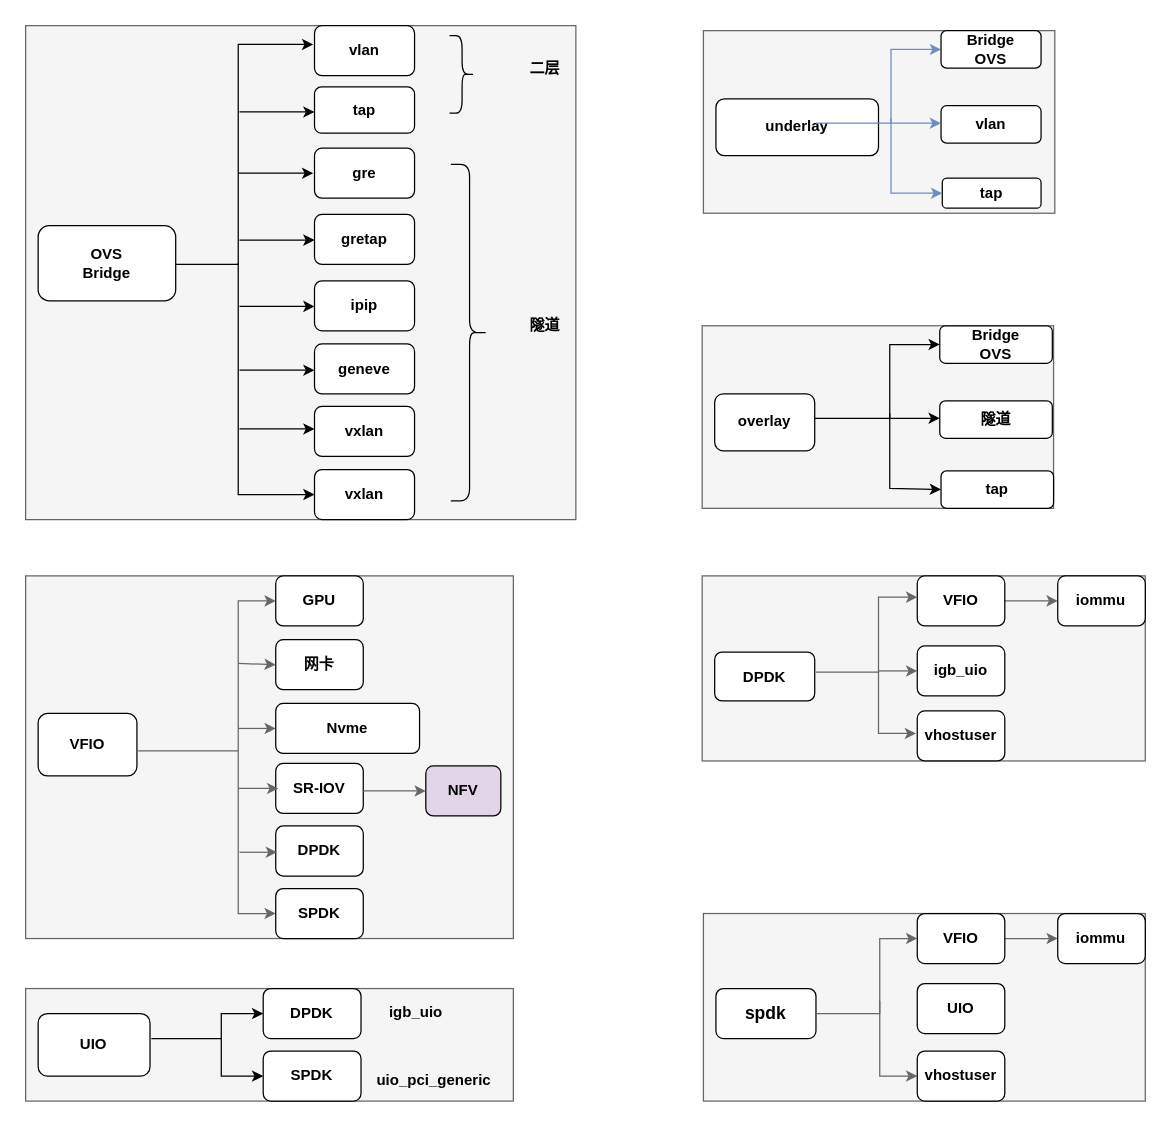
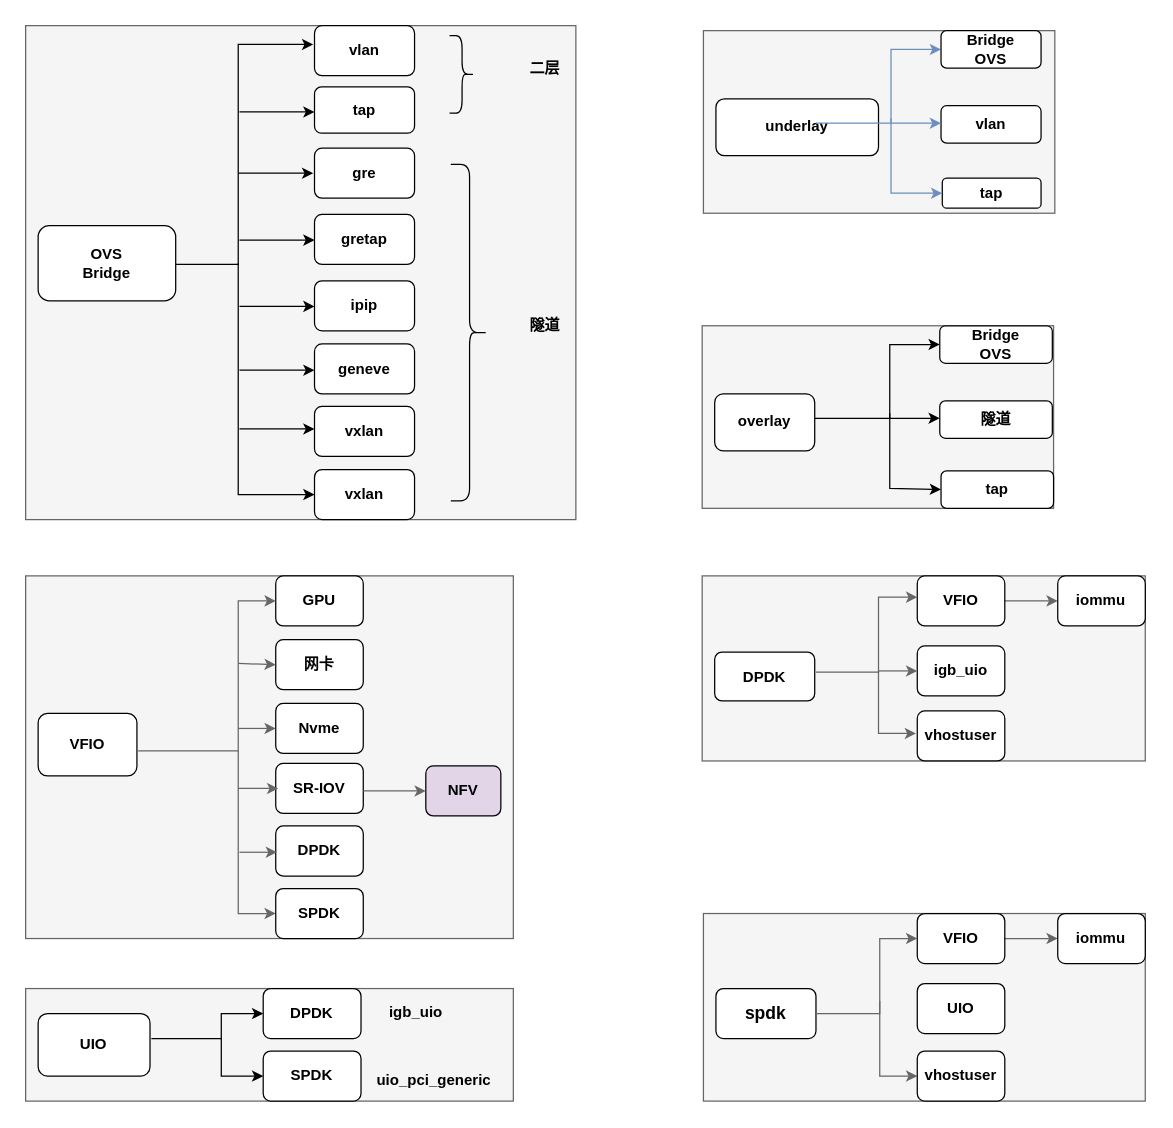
(348, 728) -> (319, 728)
